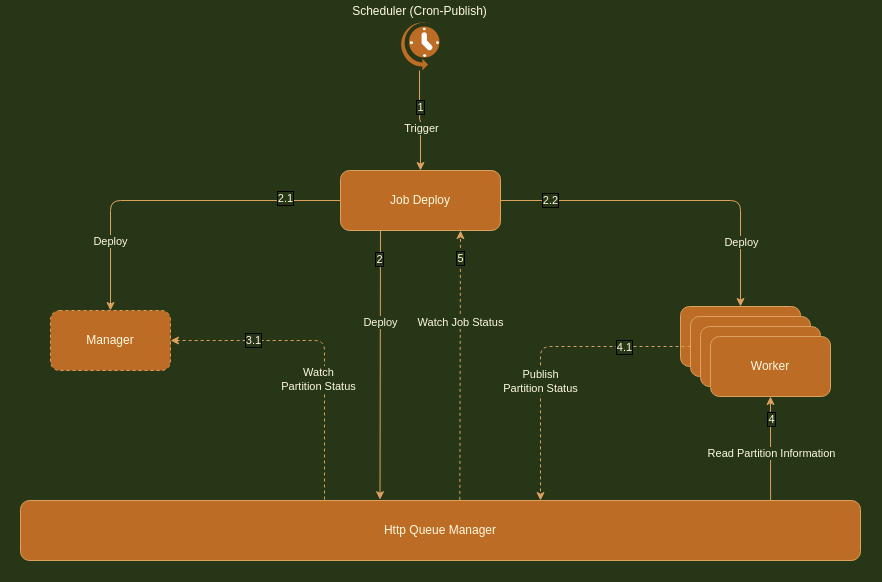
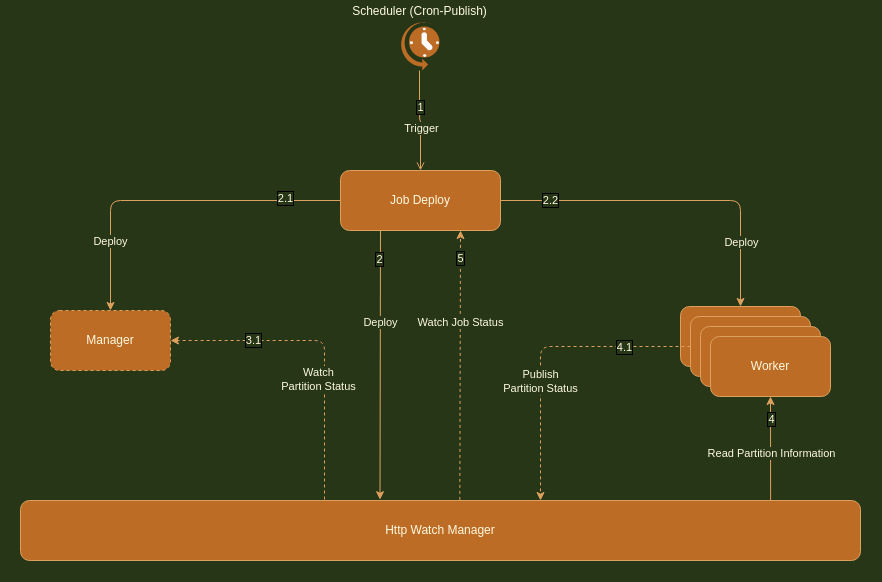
(421, 162) -> (421, 164)
(441, 531) -> (441, 531)
